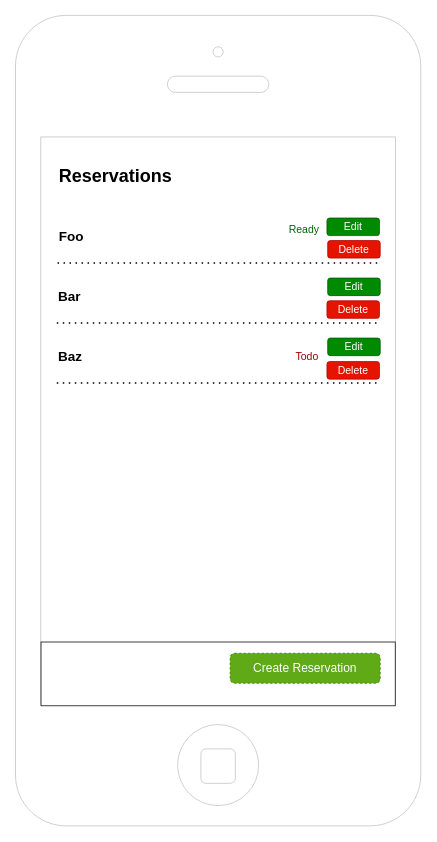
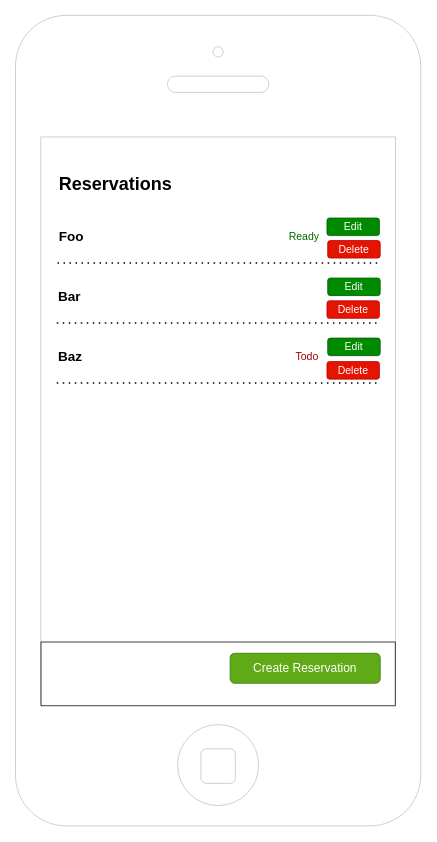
(121, 177) -> (121, 184)
(297, 229) -> (297, 237)
(305, 668) -> (305, 668)
